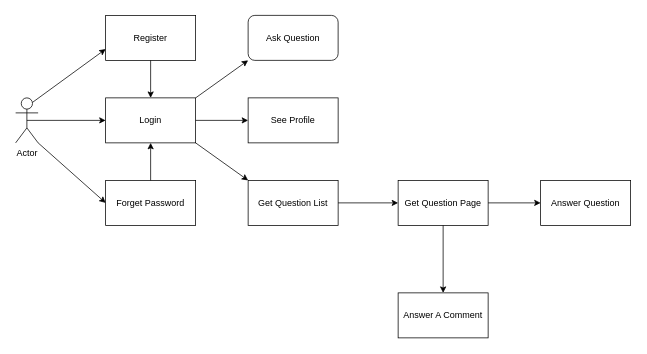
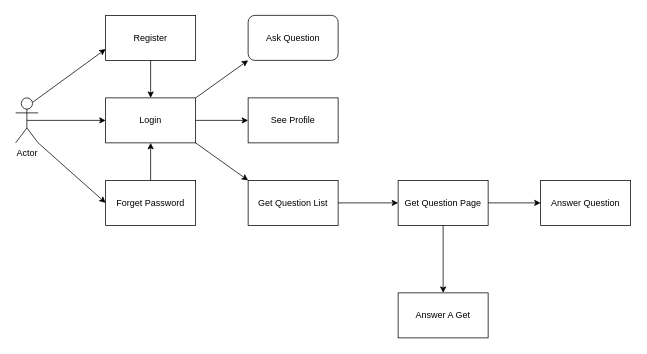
(443, 315) -> (443, 315)
